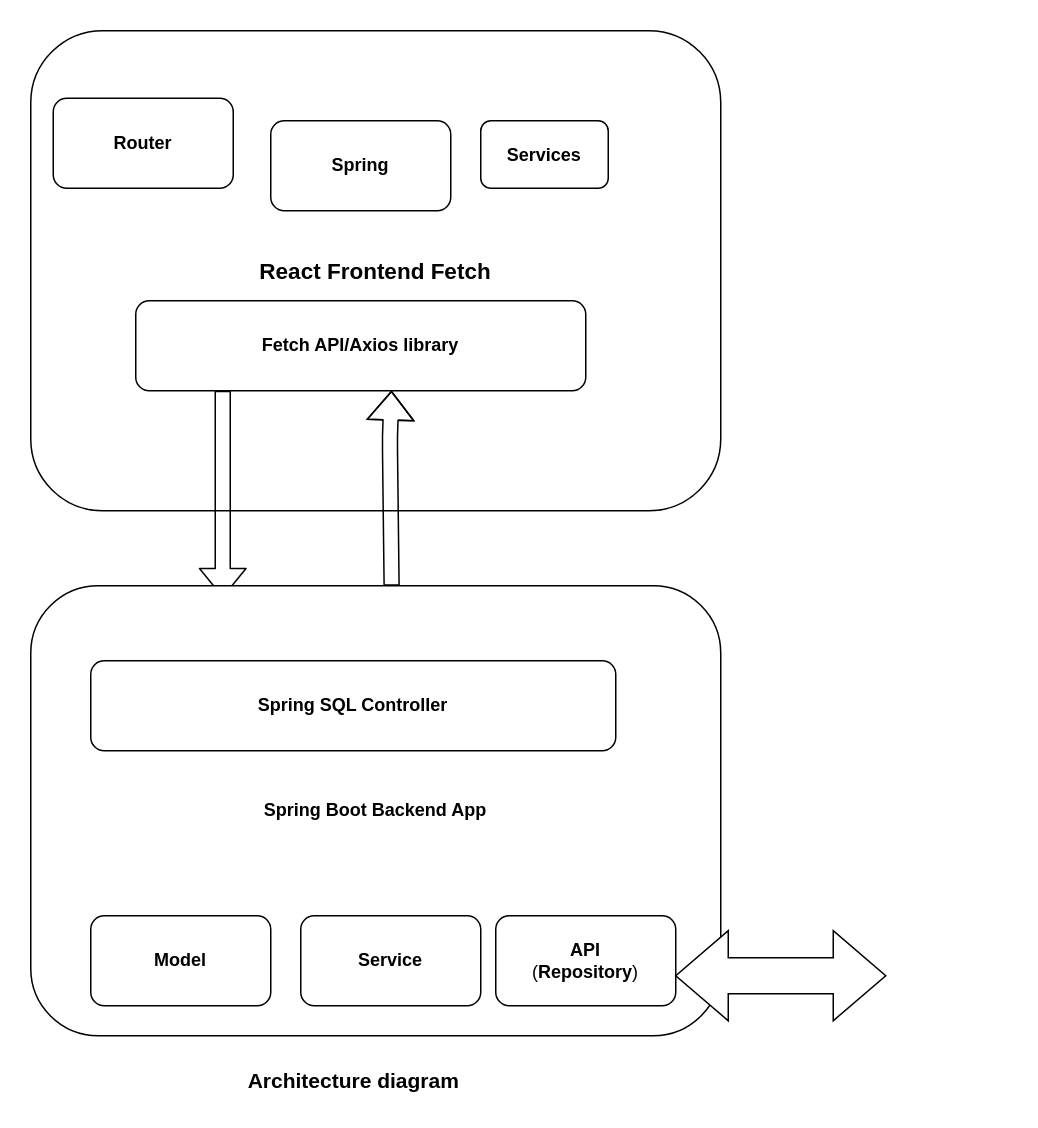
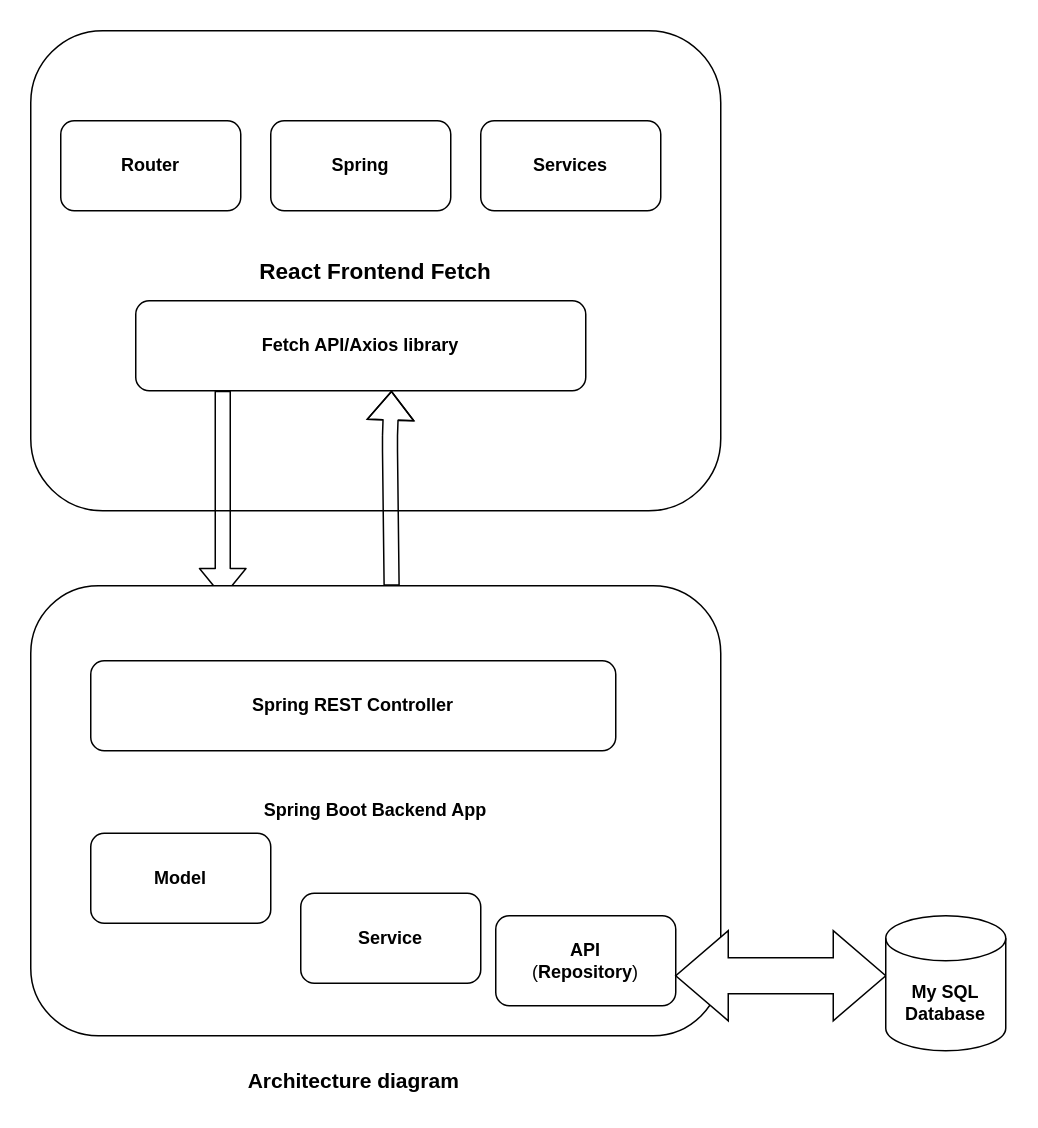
(143, 143) -> (151, 166)
(545, 155) -> (571, 166)
(353, 706) -> (353, 706)
(181, 961) -> (181, 878)
(391, 961) -> (391, 938)
none -> (946, 983)
